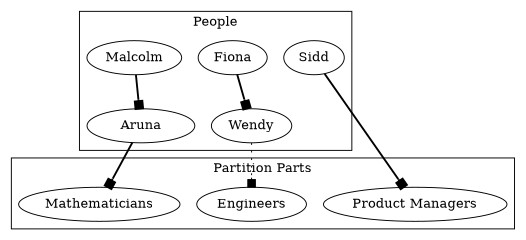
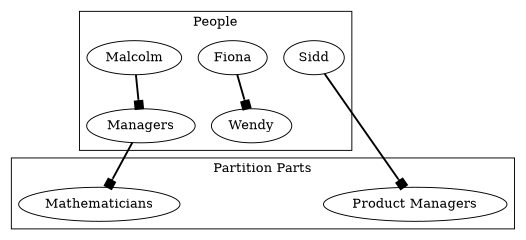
(141, 126) -> (141, 126)
(252, 204) -> none
